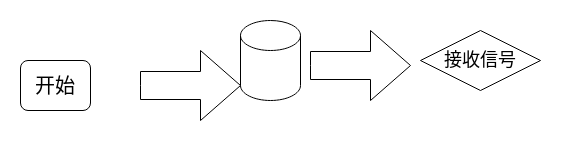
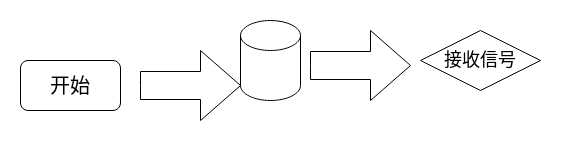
(56, 86) -> (71, 86)
